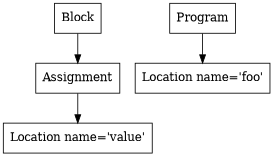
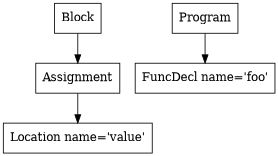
(203, 78) -> (205, 78)
